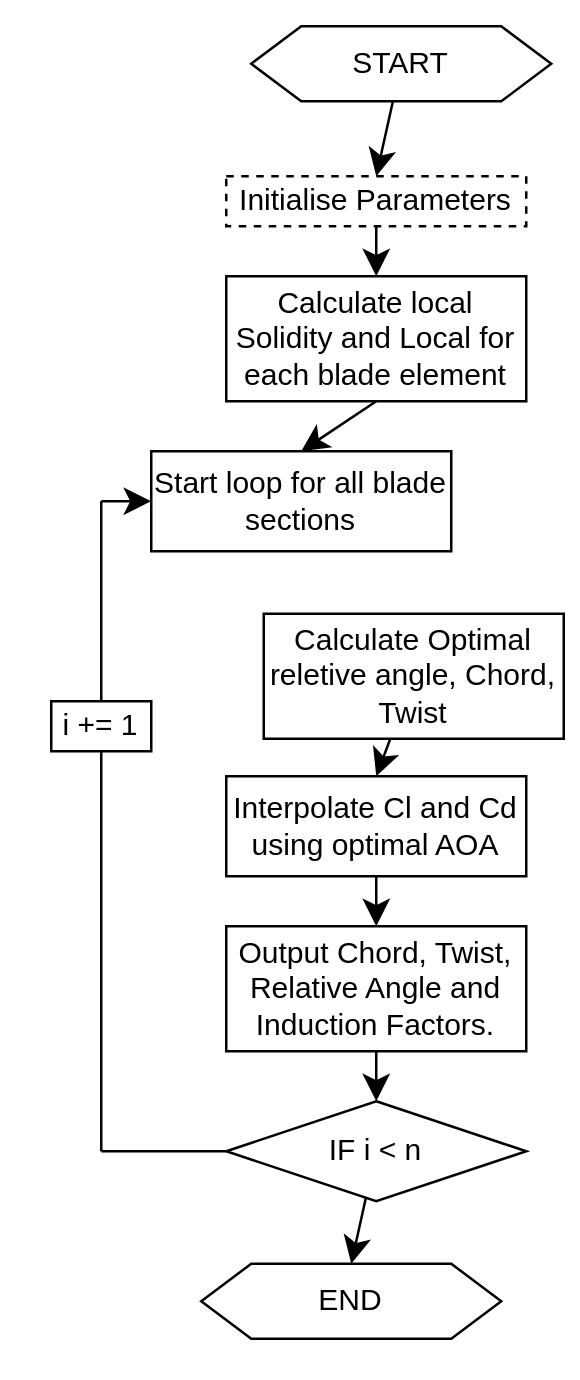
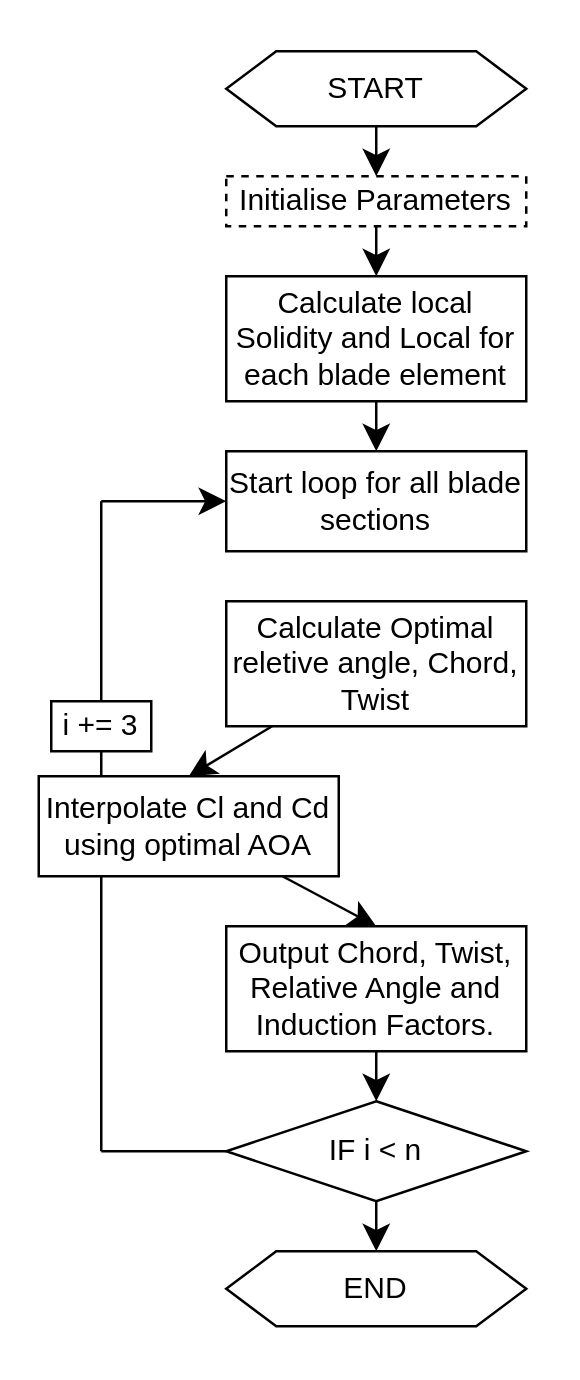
(401, 64) -> (376, 89)
(301, 501) -> (376, 501)
(414, 676) -> (376, 664)
(101, 726) -> (101, 726)
(376, 826) -> (189, 826)
(351, 1301) -> (376, 1289)
